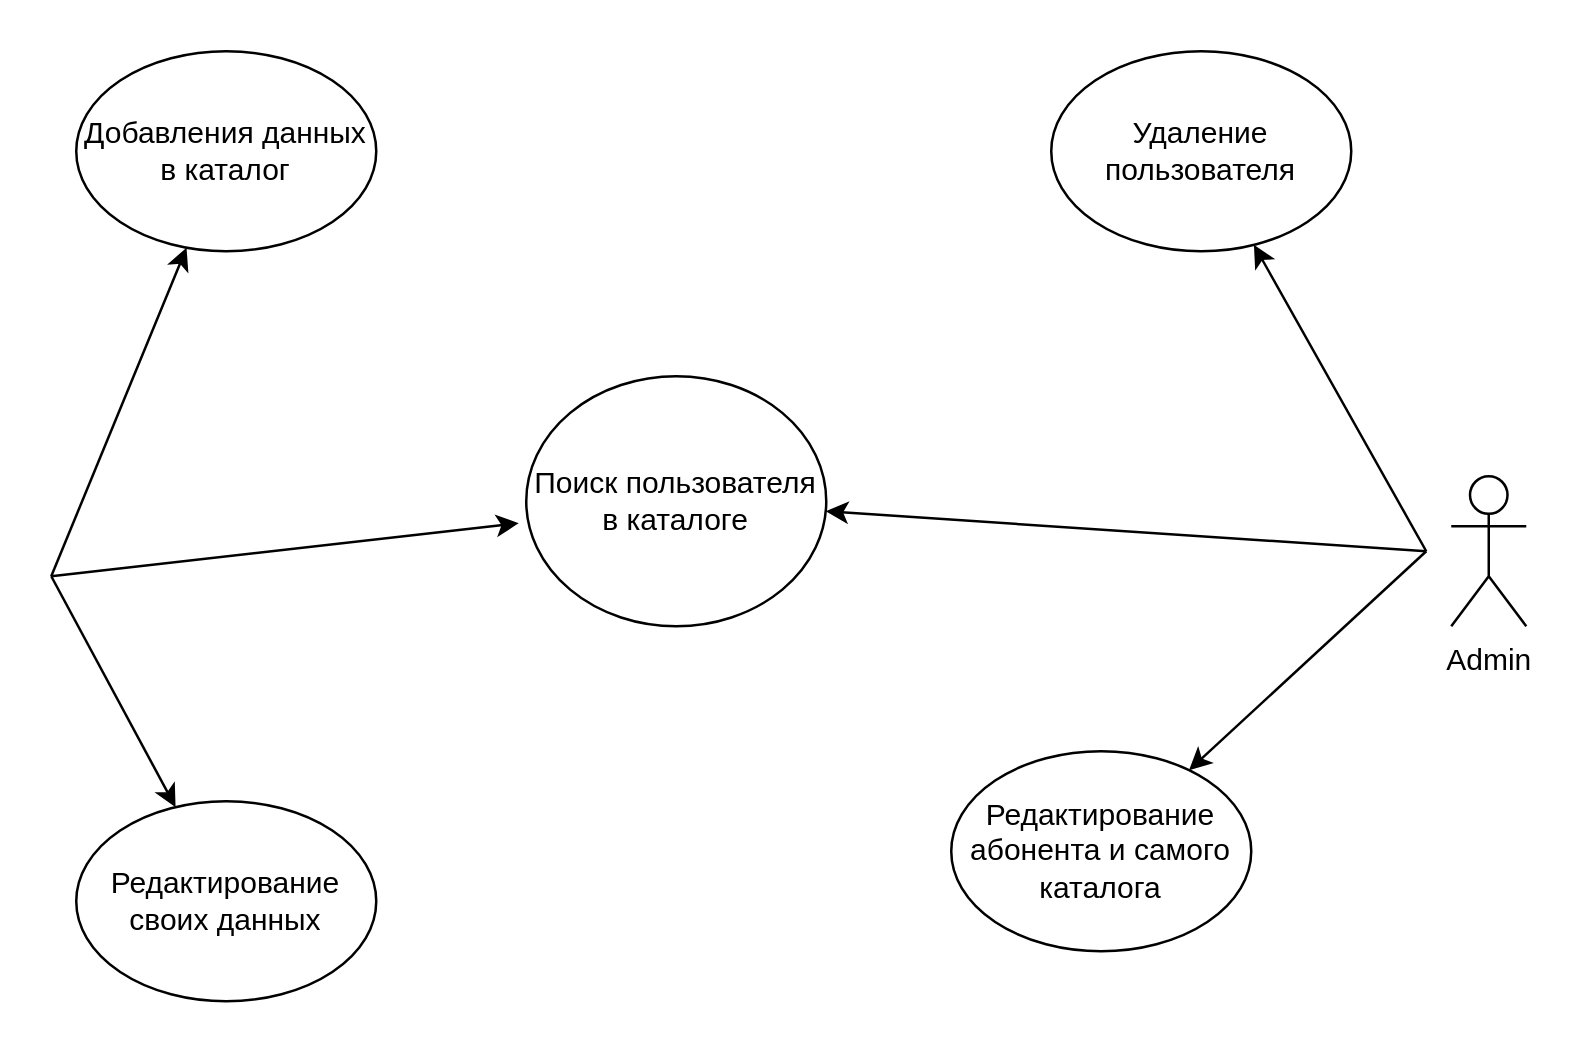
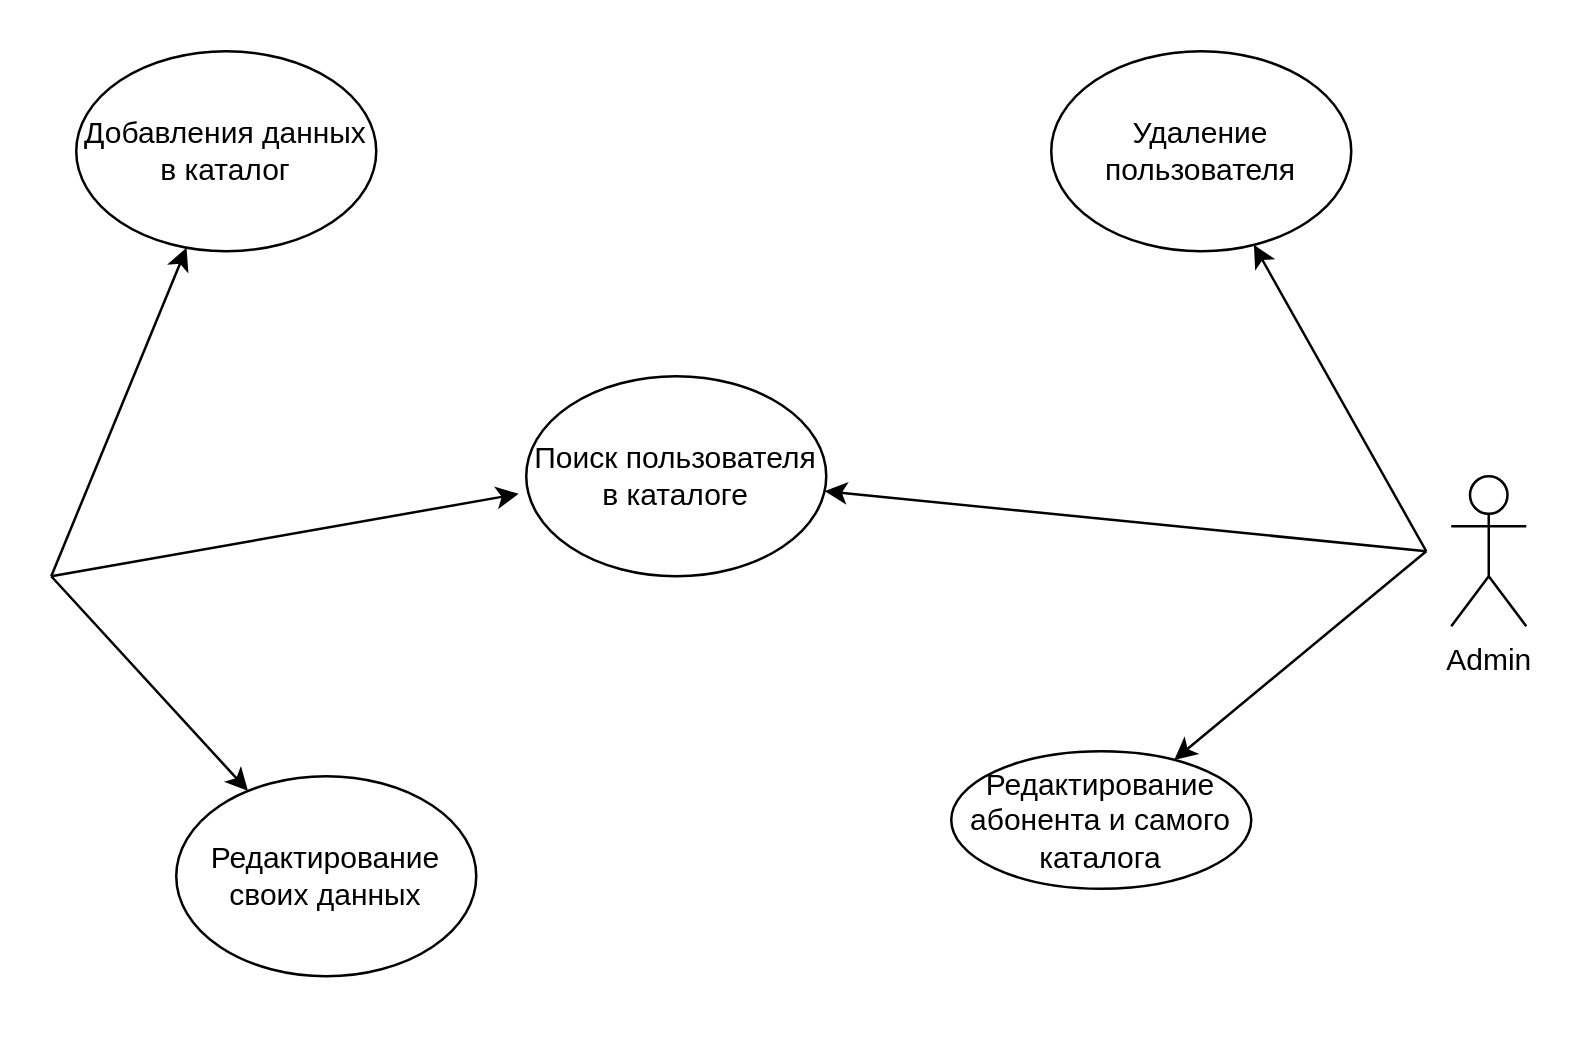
(676, 501) -> (676, 476)
(1101, 851) -> (1101, 820)
(226, 901) -> (326, 876)
